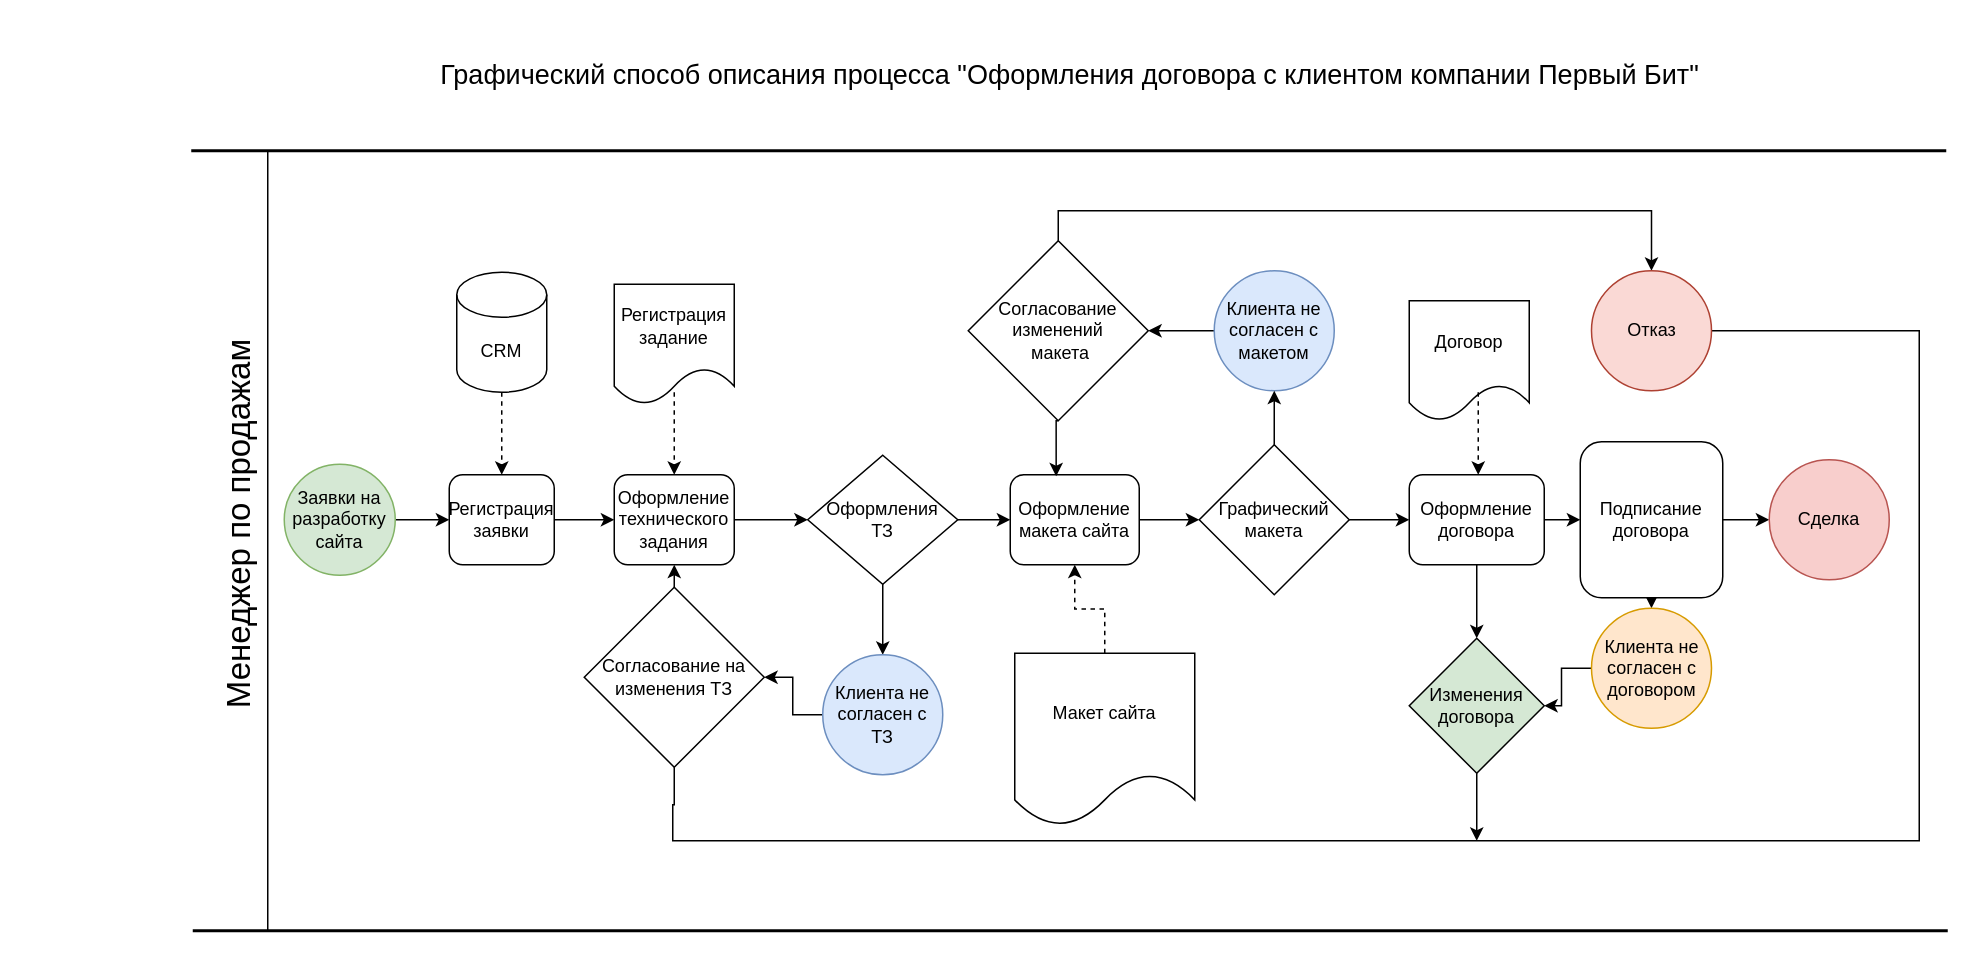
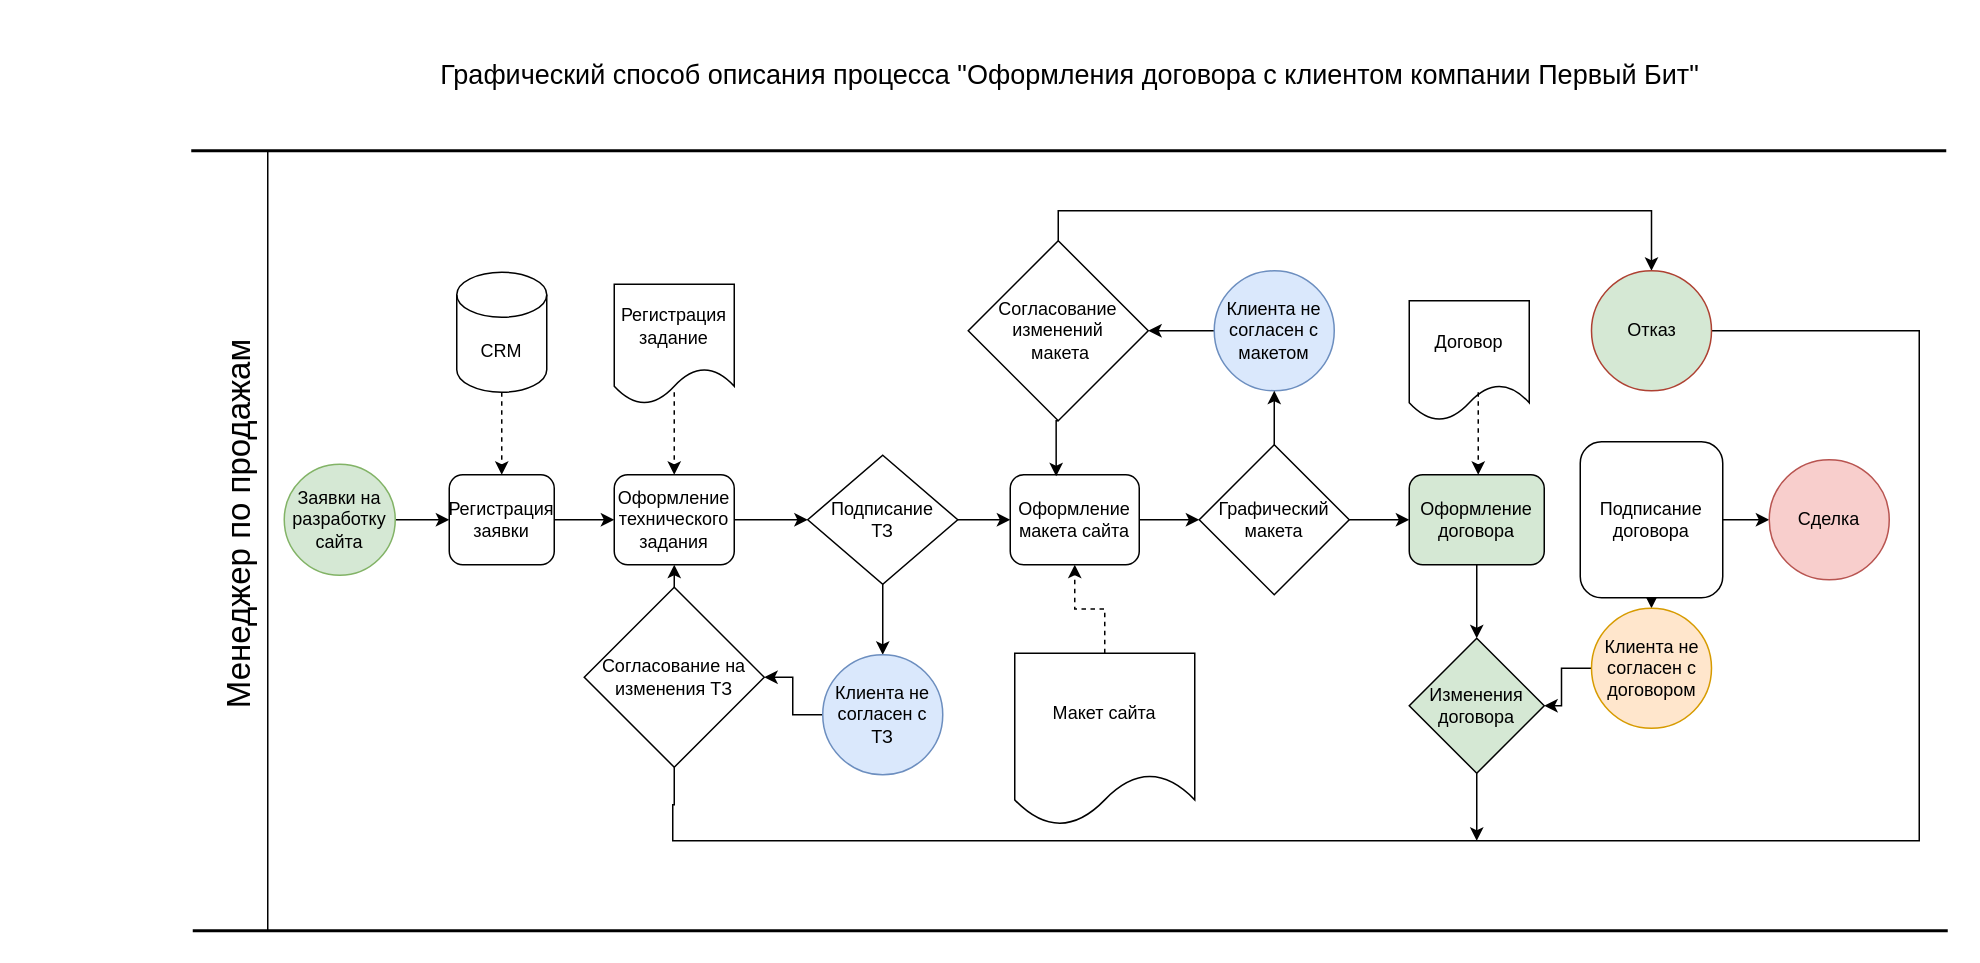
(1652, 331) -> (1652, 331)
(883, 520) -> (883, 520)
(1477, 520) -> (1477, 520)
(1557, 520) -> none
